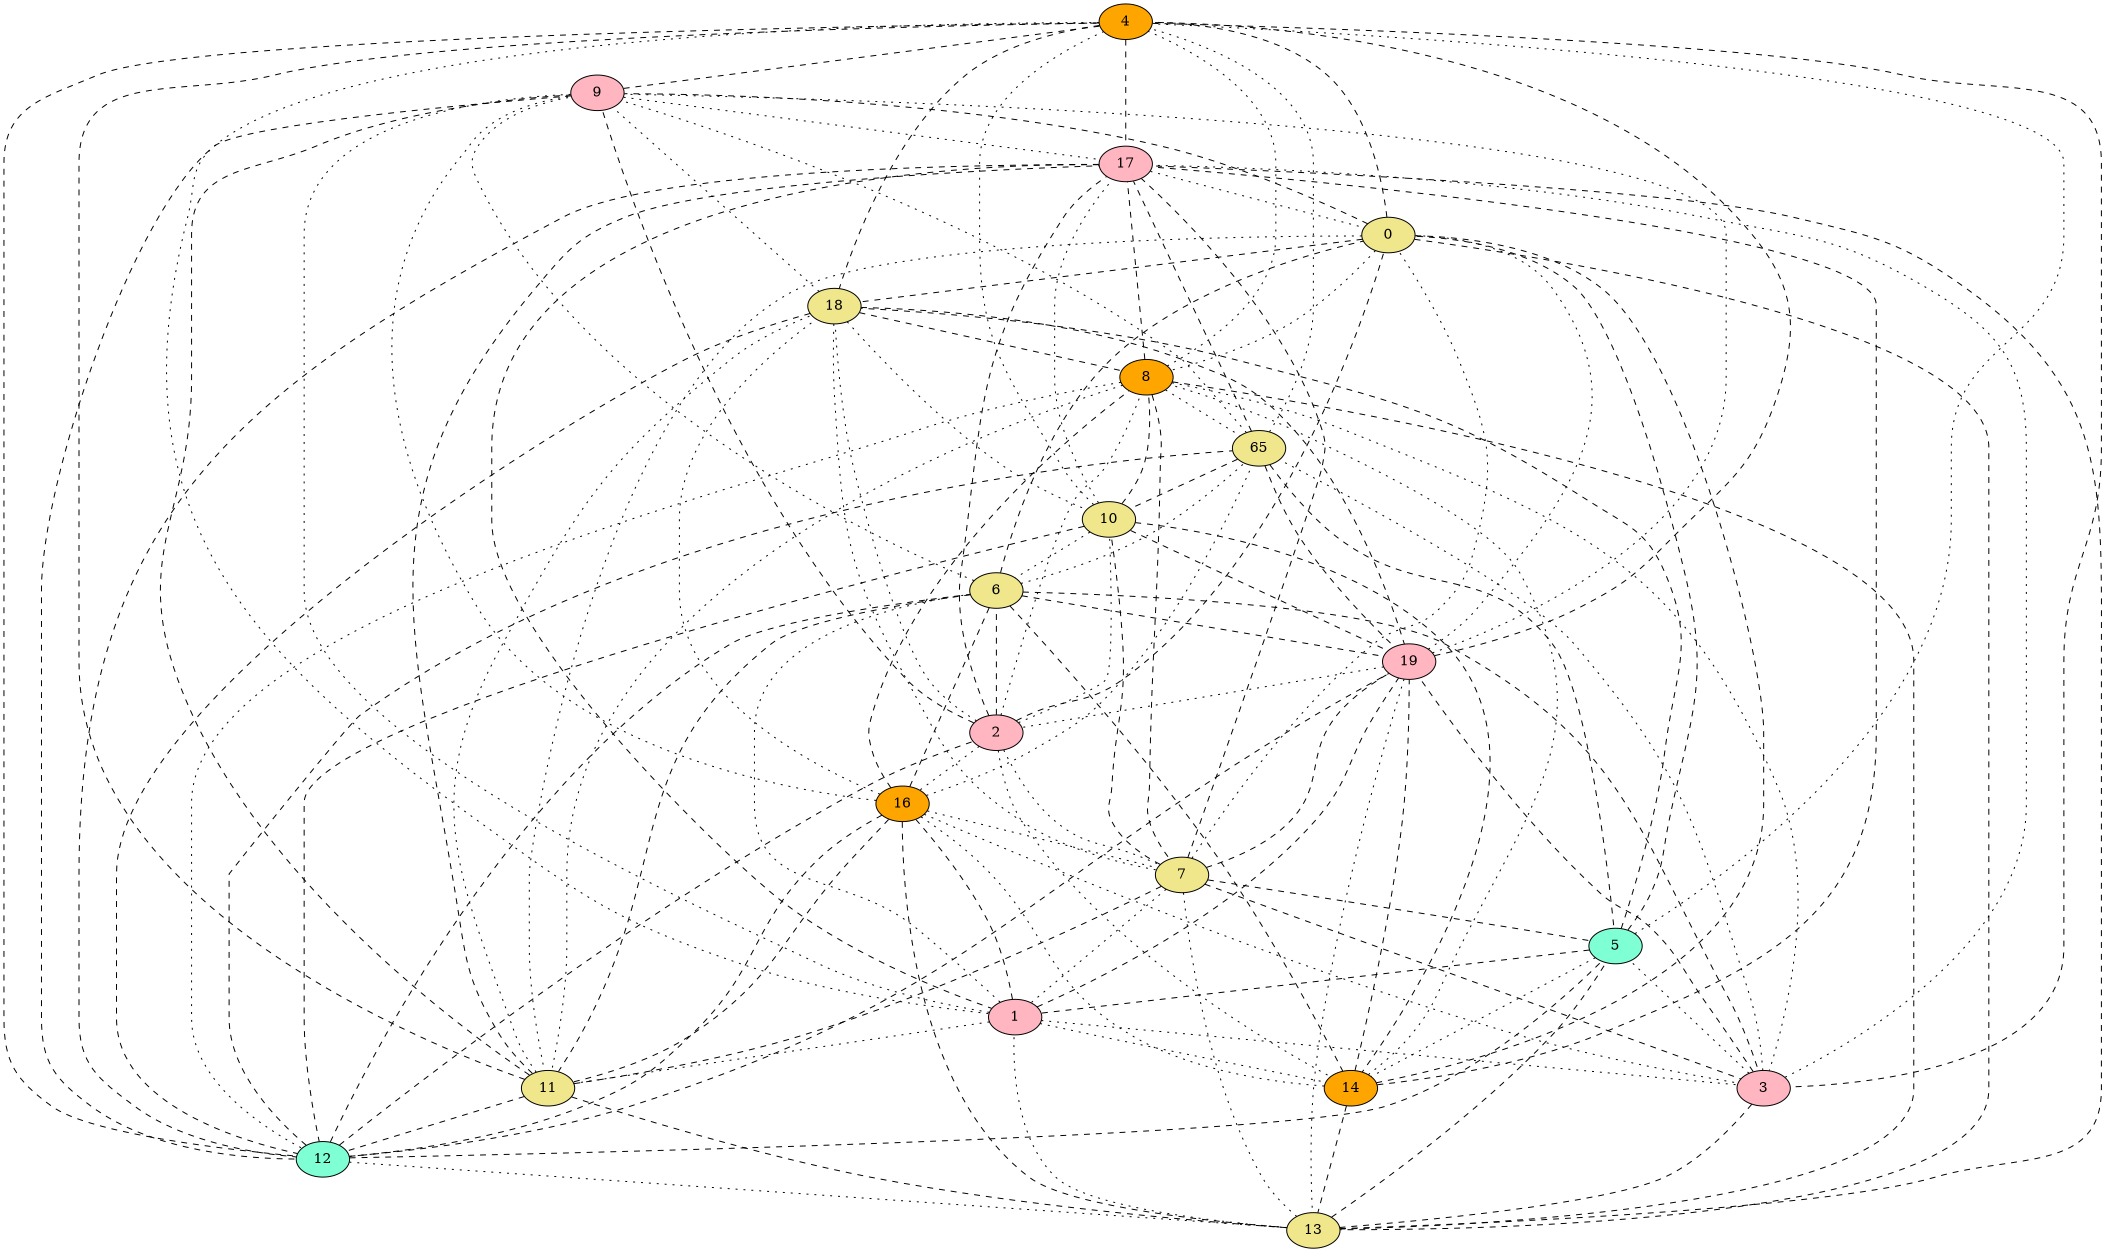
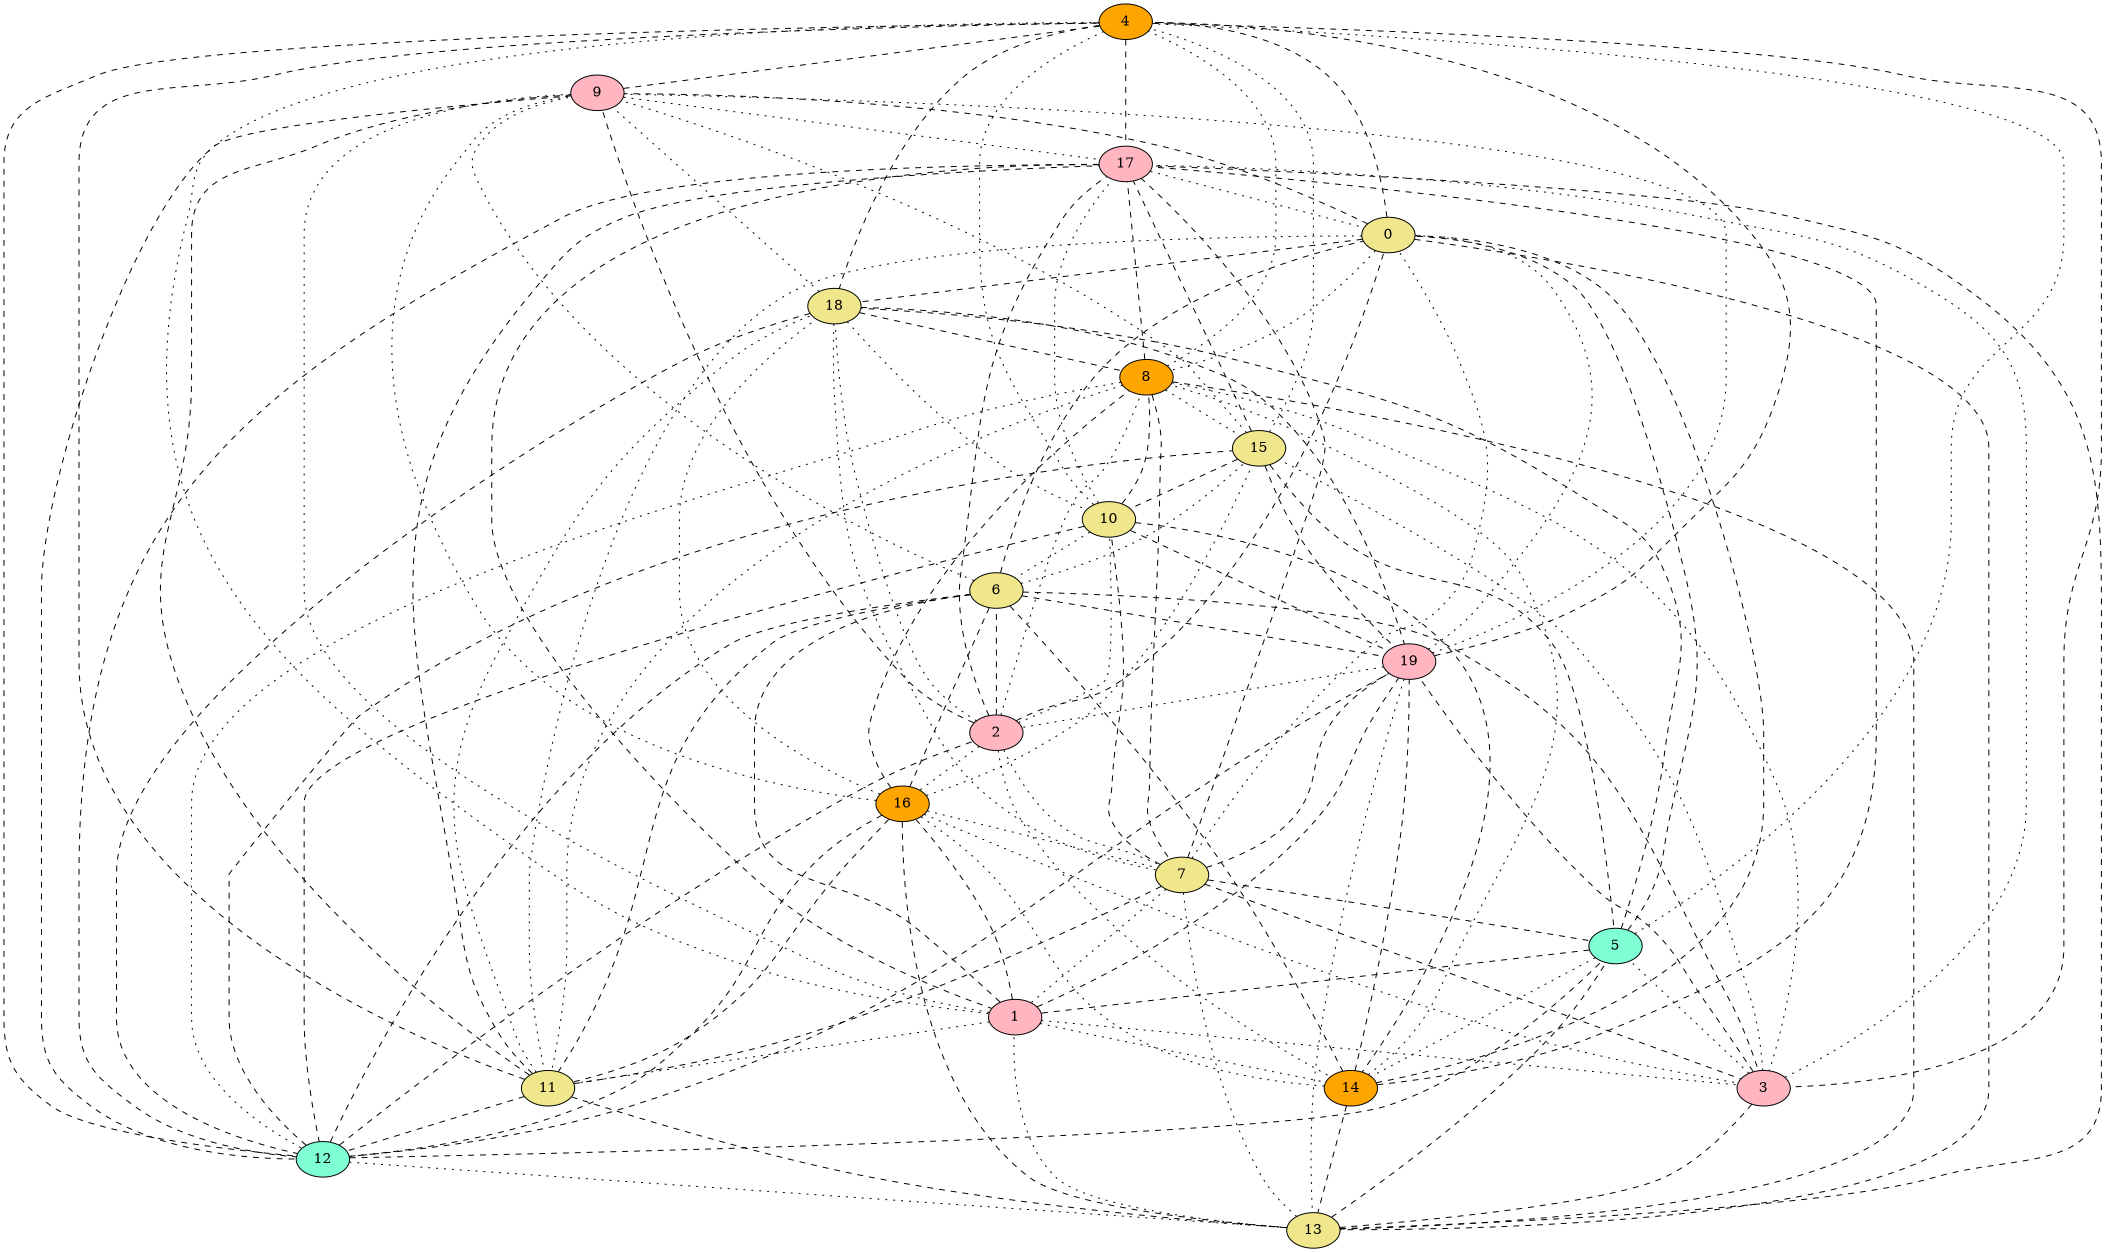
(1259, 448) -> (1259, 448)
(754, 795) -> (754, 795)
